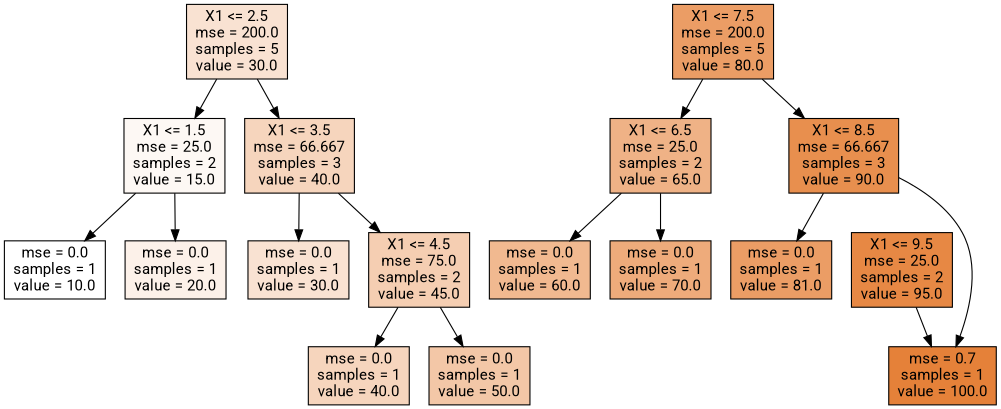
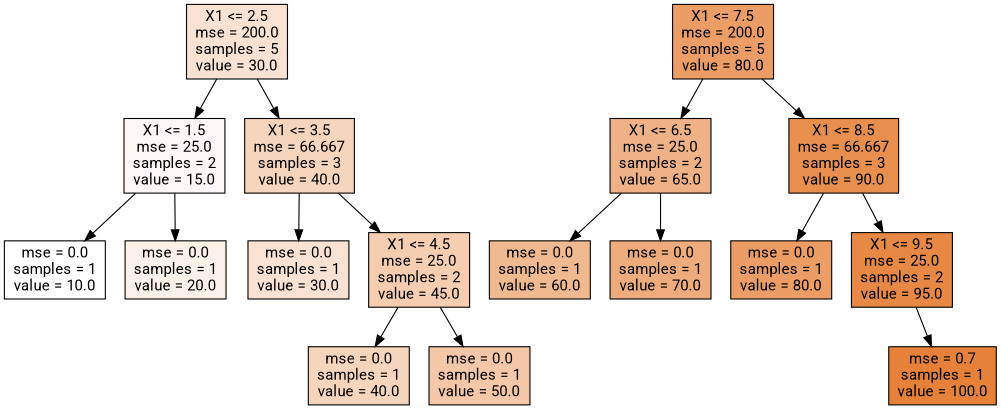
(967, 242) -> (870, 208)
(419, 270) -> (419, 270)
(781, 270) -> (781, 270)
